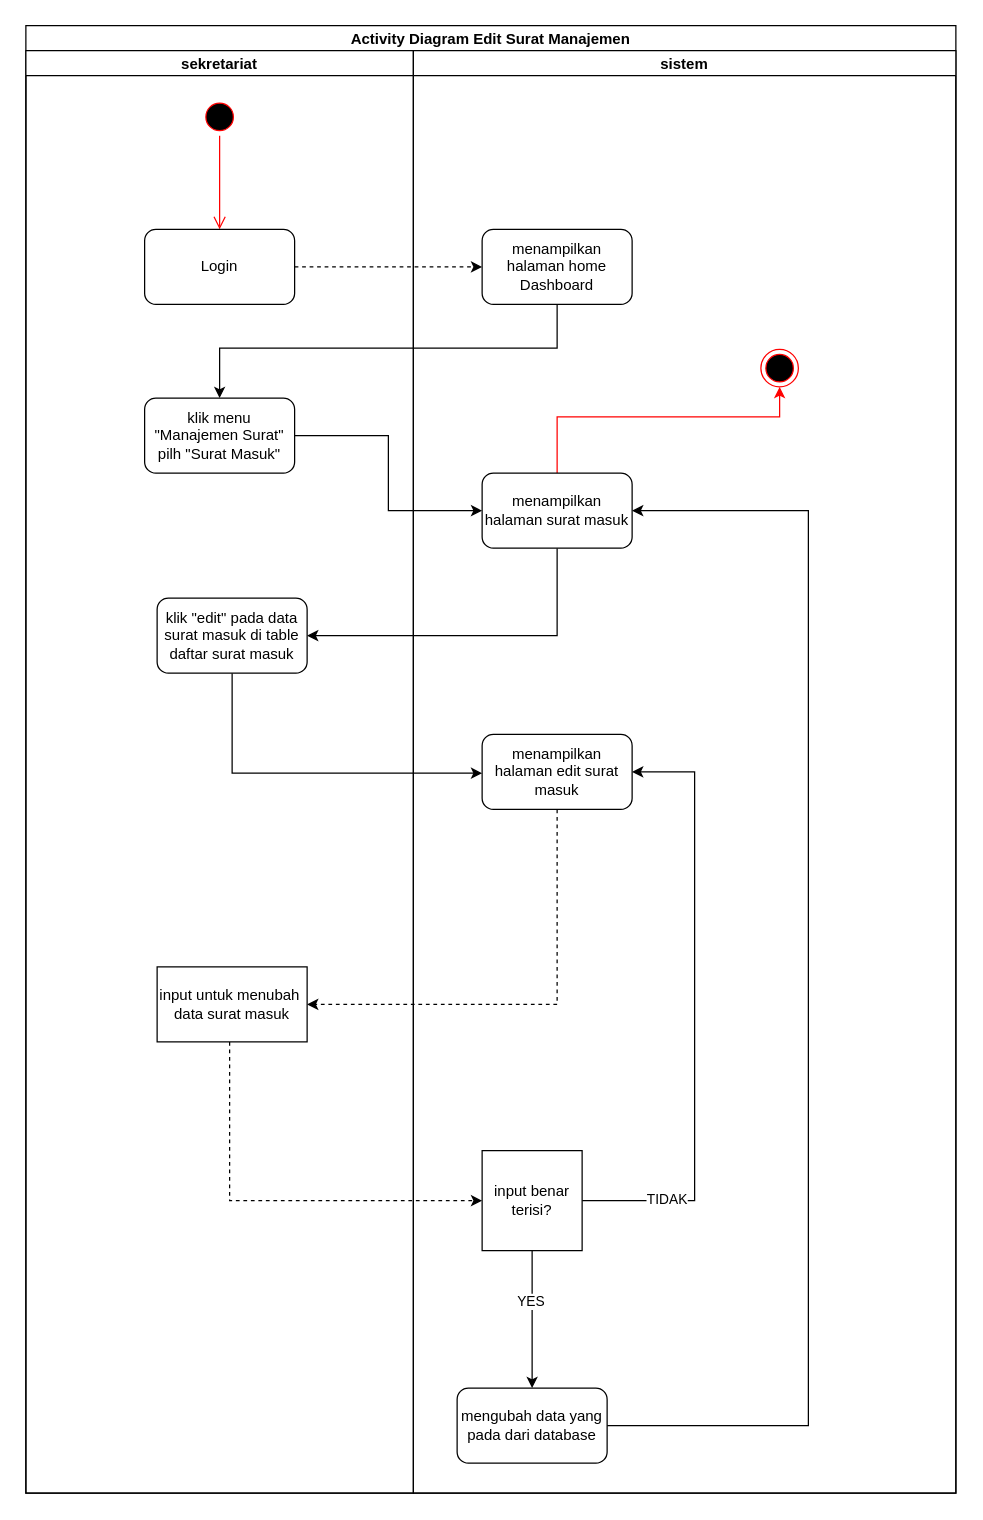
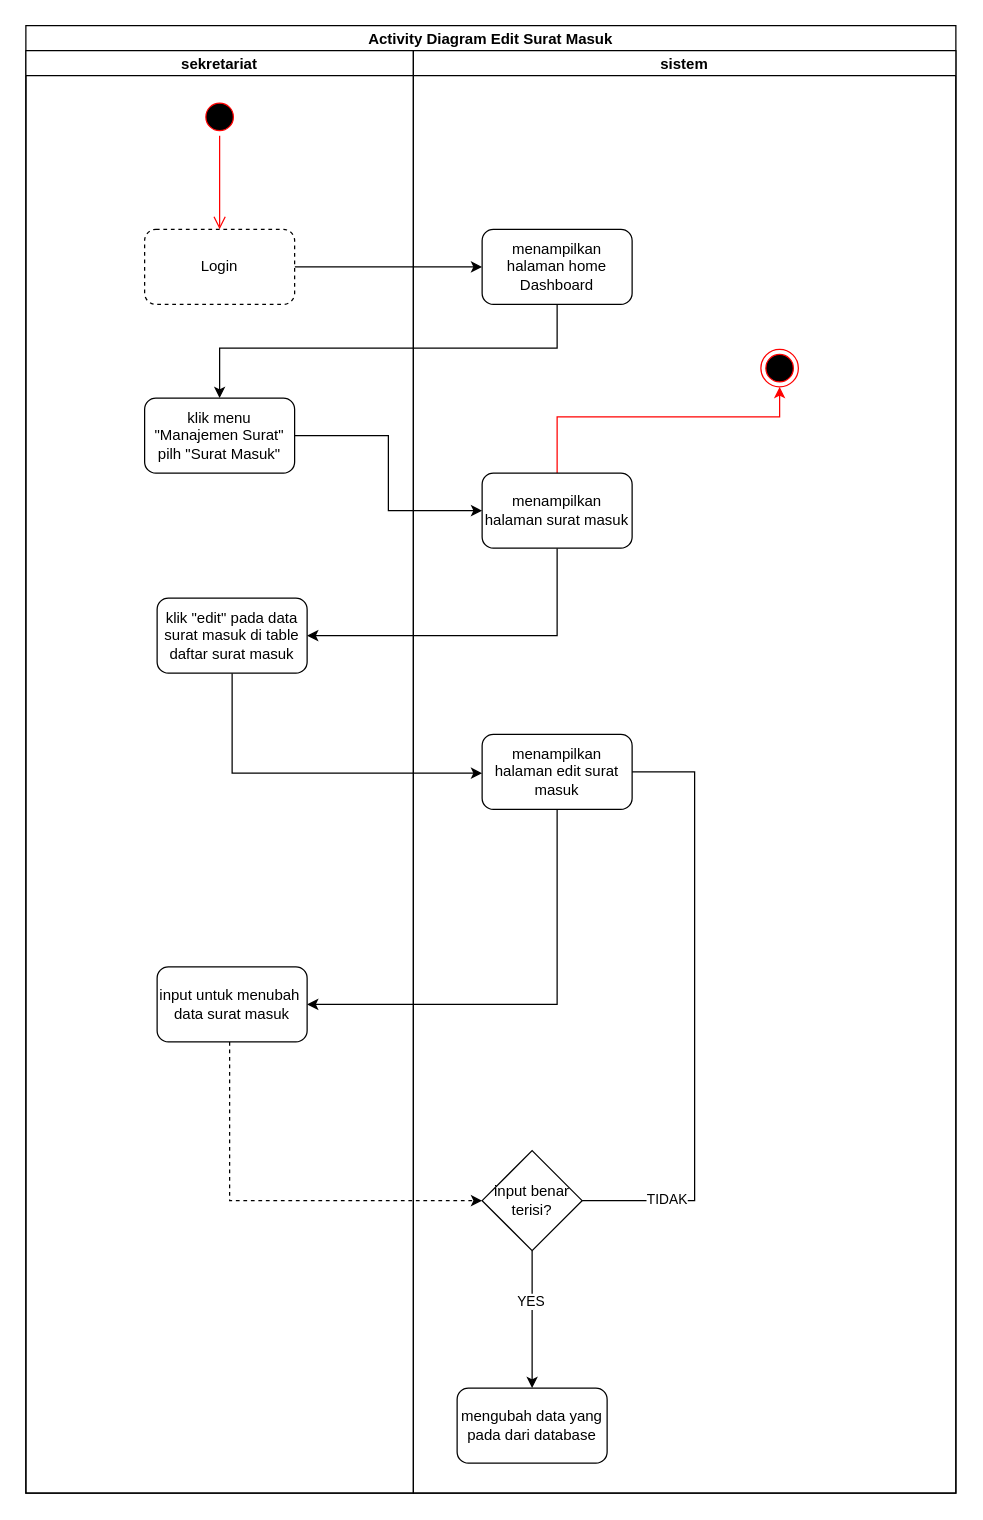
(490, 39) -> (490, 39)
(219, 267) -> (219, 267)
(384, 267) -> (384, 267)
(642, 772) -> (638, 772)
(808, 985) -> none
(232, 1004) -> (232, 1004)
(533, 1004) -> (533, 1004)
(532, 1201) -> (532, 1201)
